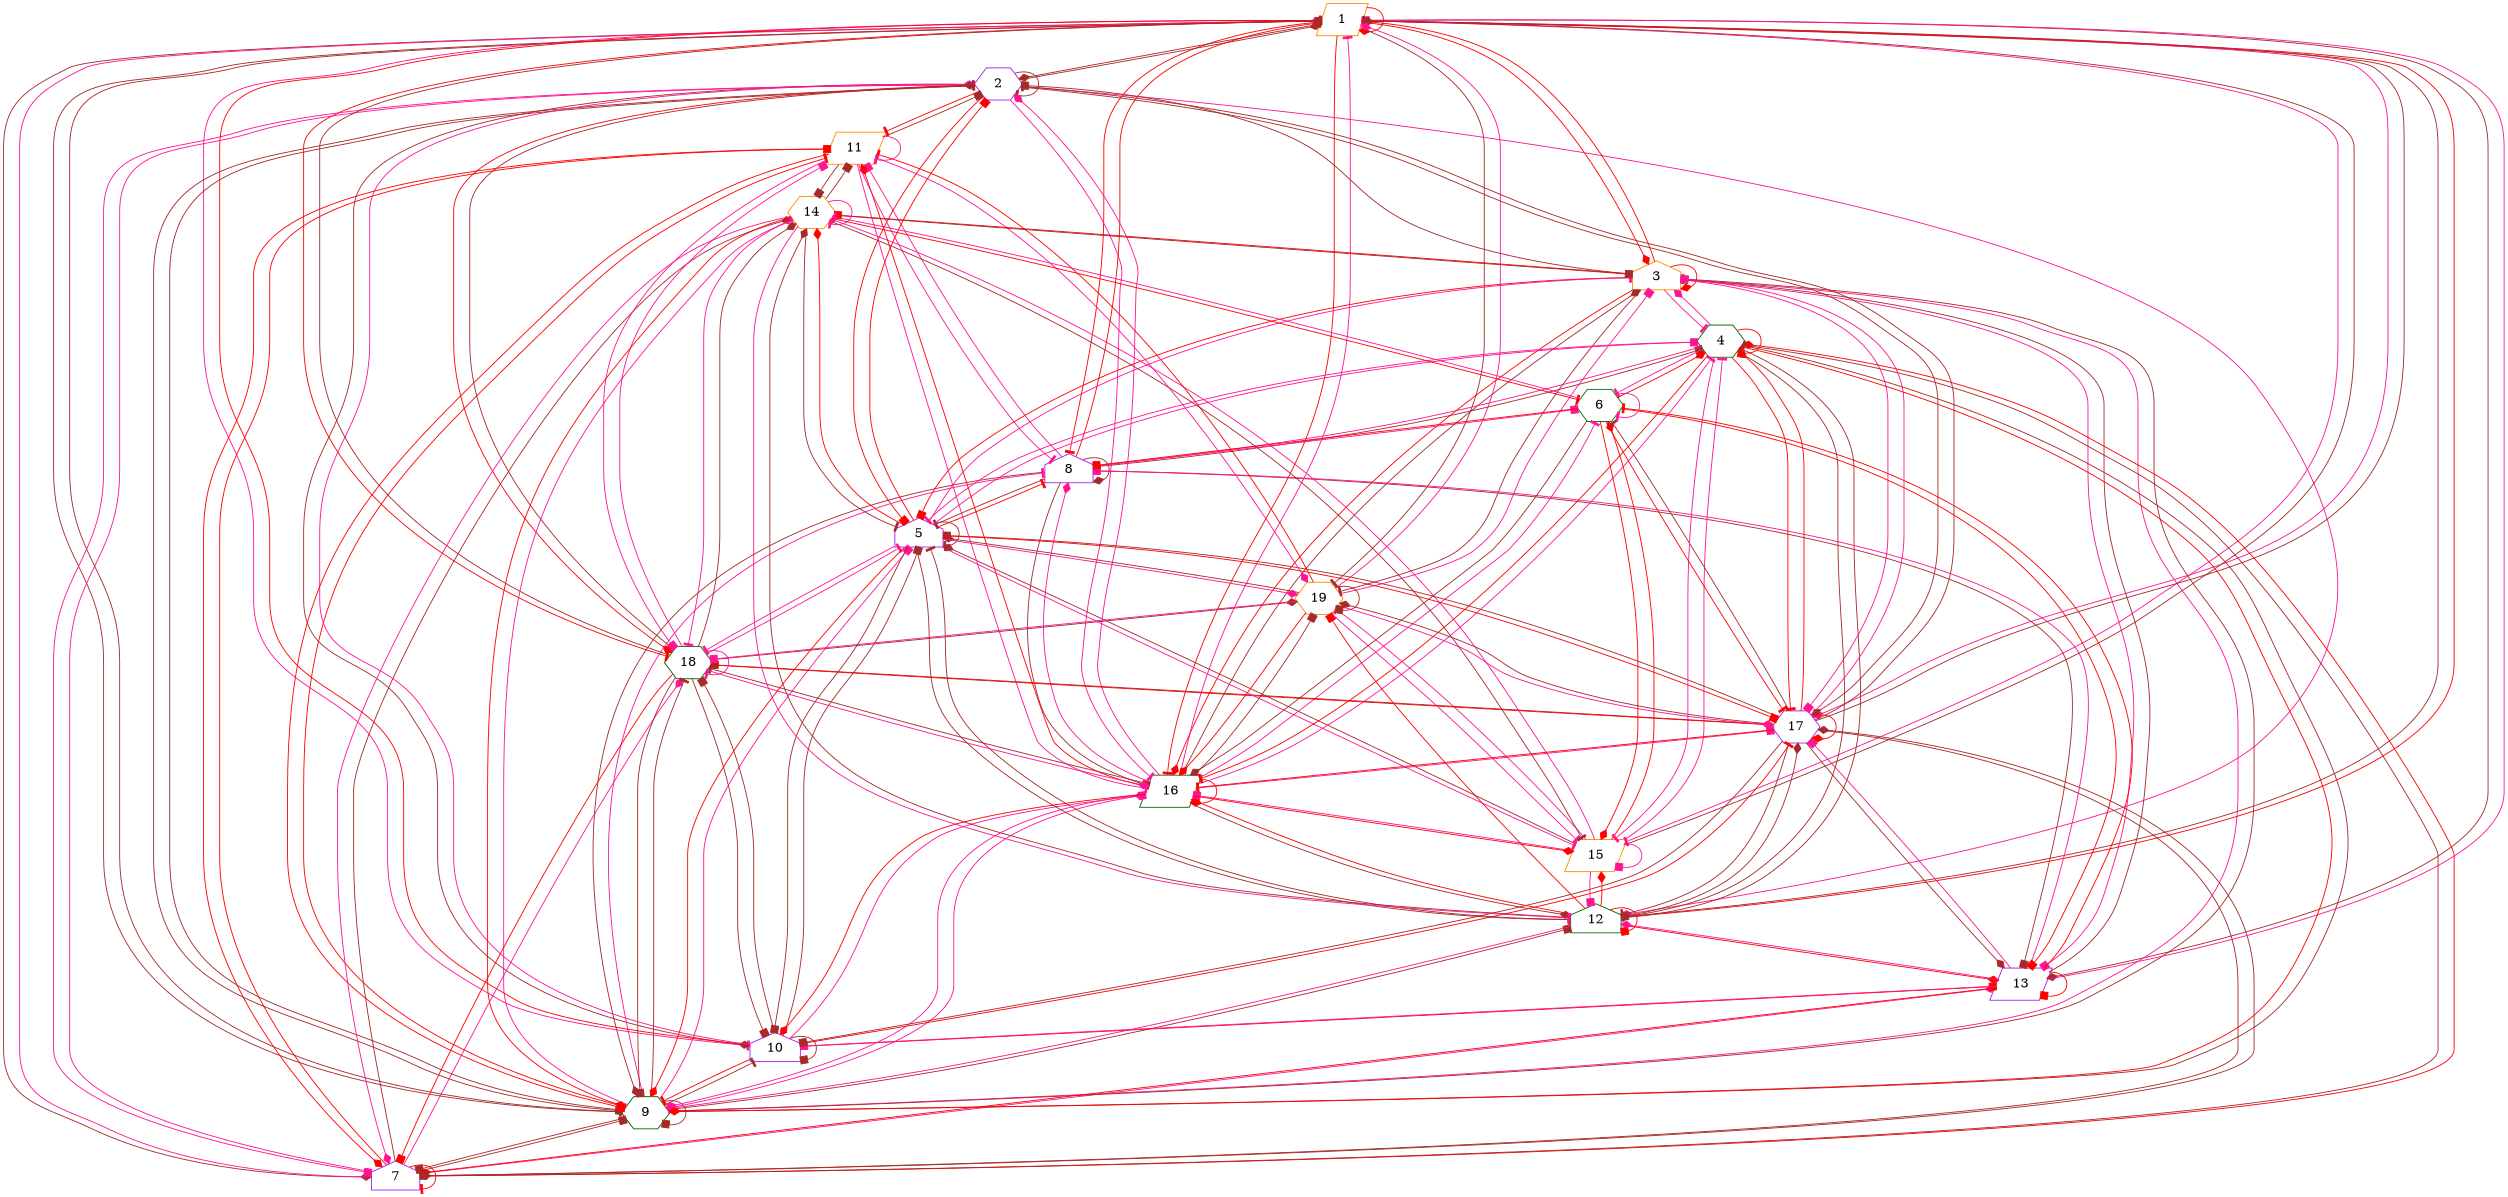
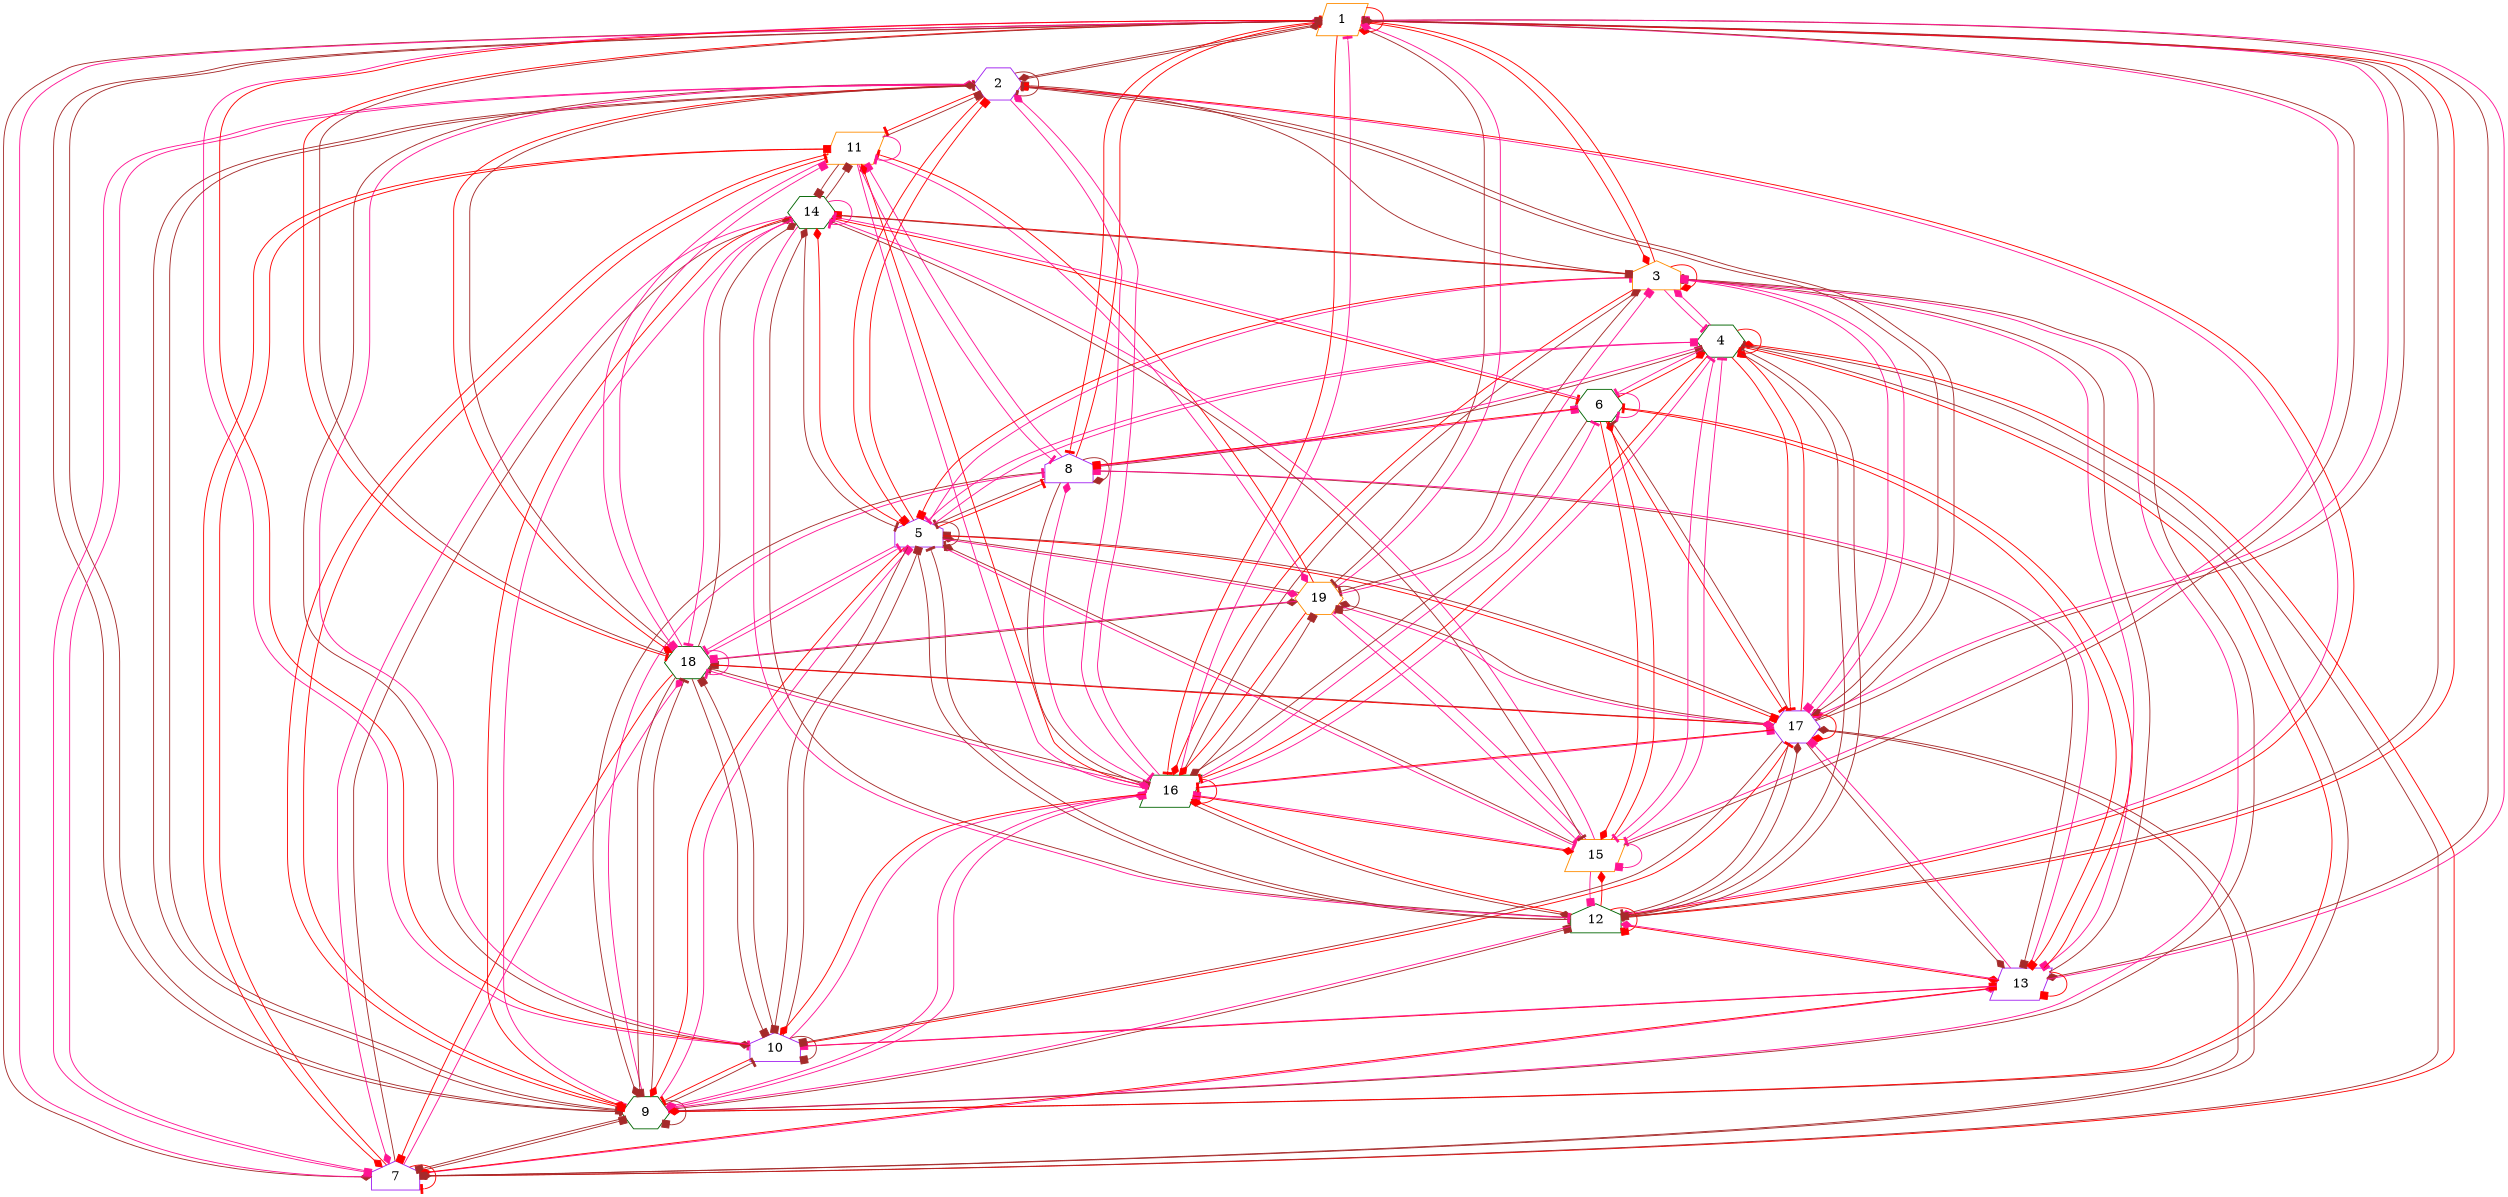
(812, 213) -> (812, 213)
(1405, 422) -> (1405, 422)
(1453, 771) -> (2188, 319)
